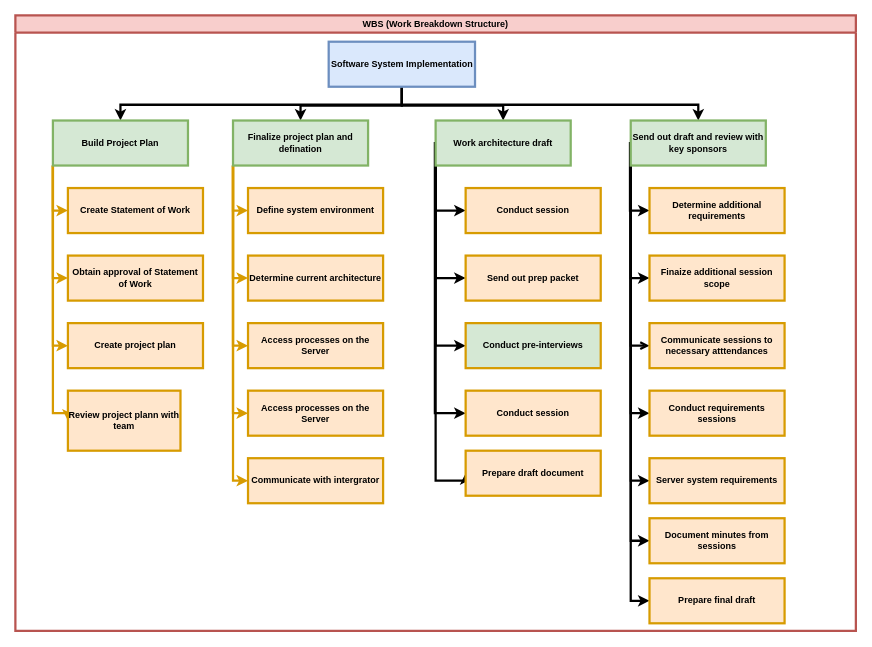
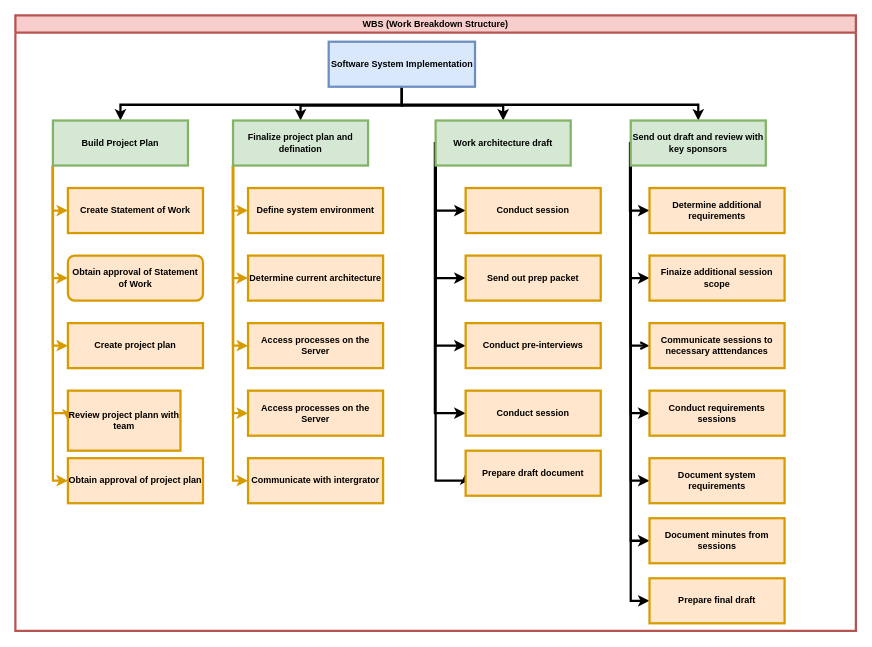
(135, 278) -> (135, 278)
(533, 345) -> (533, 345)
none -> (53, 450)
none -> (135, 480)
(717, 480) -> (717, 480)
